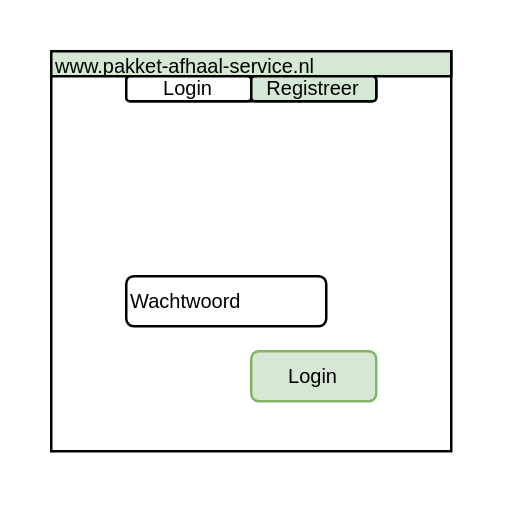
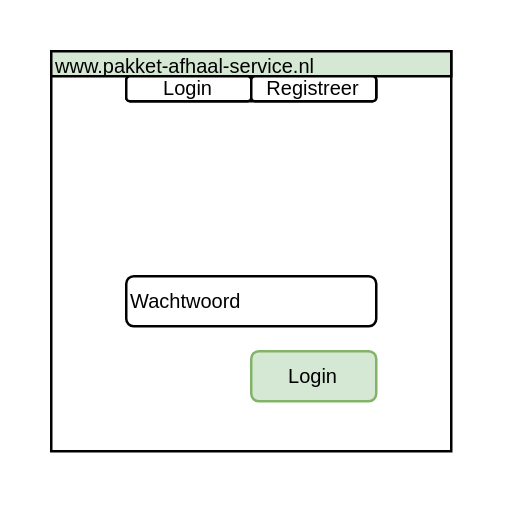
(314, 89) -> (314, 89)
(226, 301) -> (251, 301)
